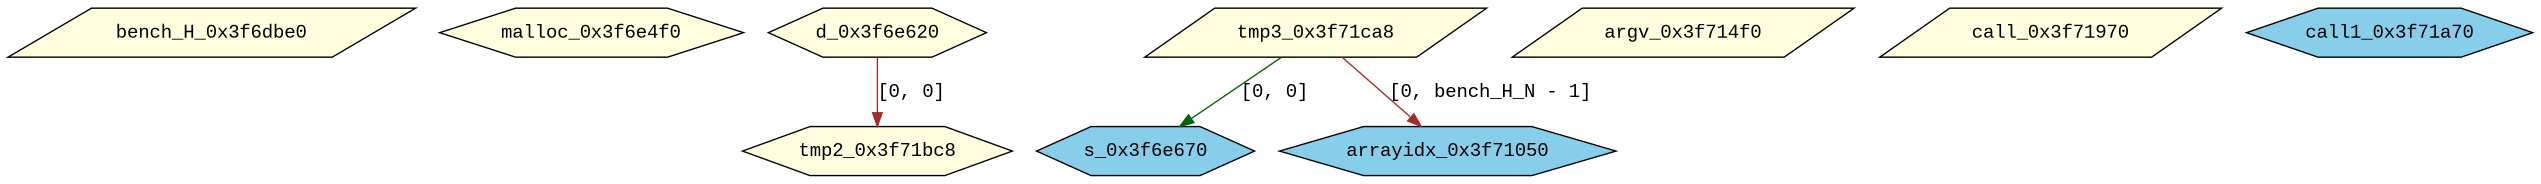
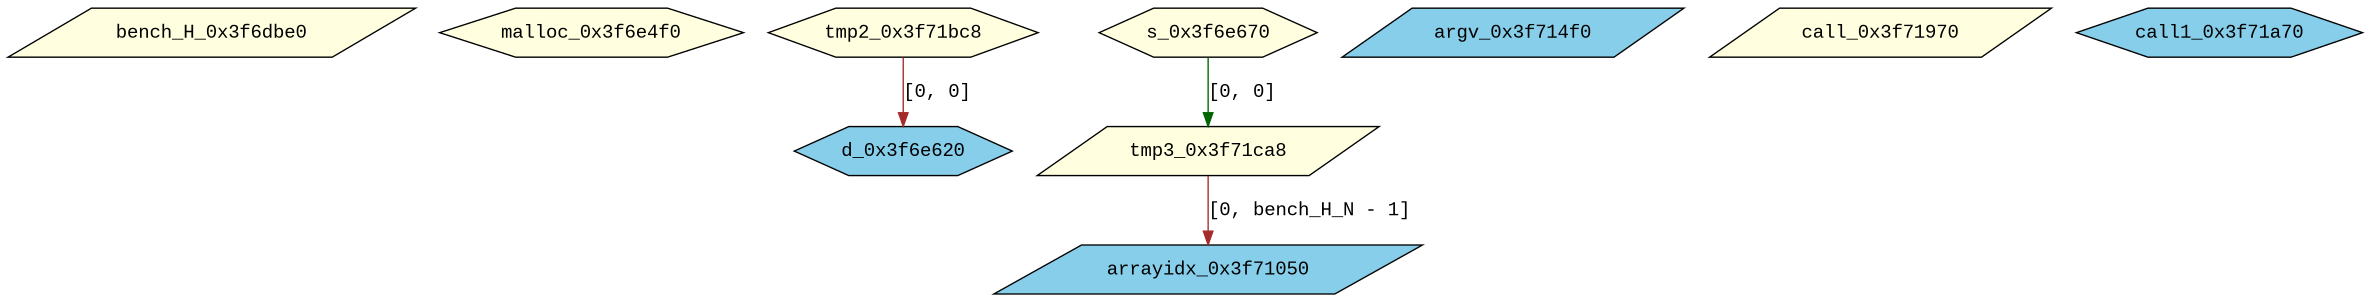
(877, 33) -> (903, 151)
(1683, 33) -> (1513, 33)
(877, 85) -> (903, 85)
(1236, 88) -> (1208, 85)
(1146, 151) -> (1208, 33)
(1448, 151) -> (1208, 270)
